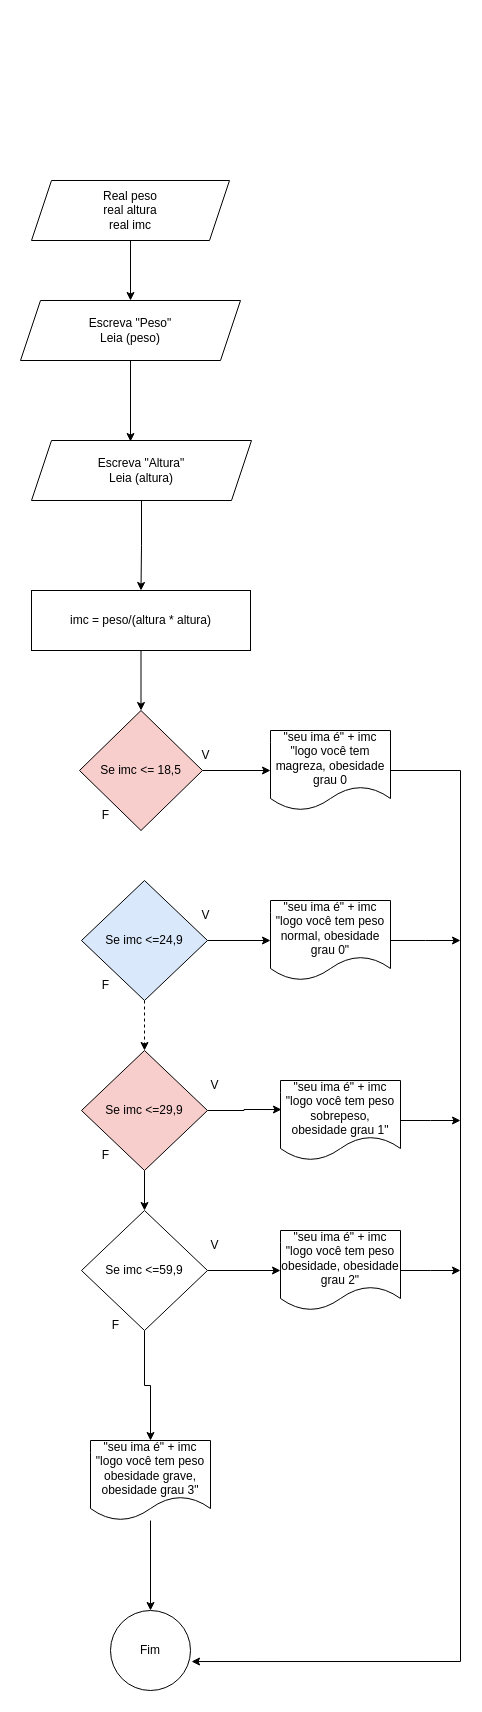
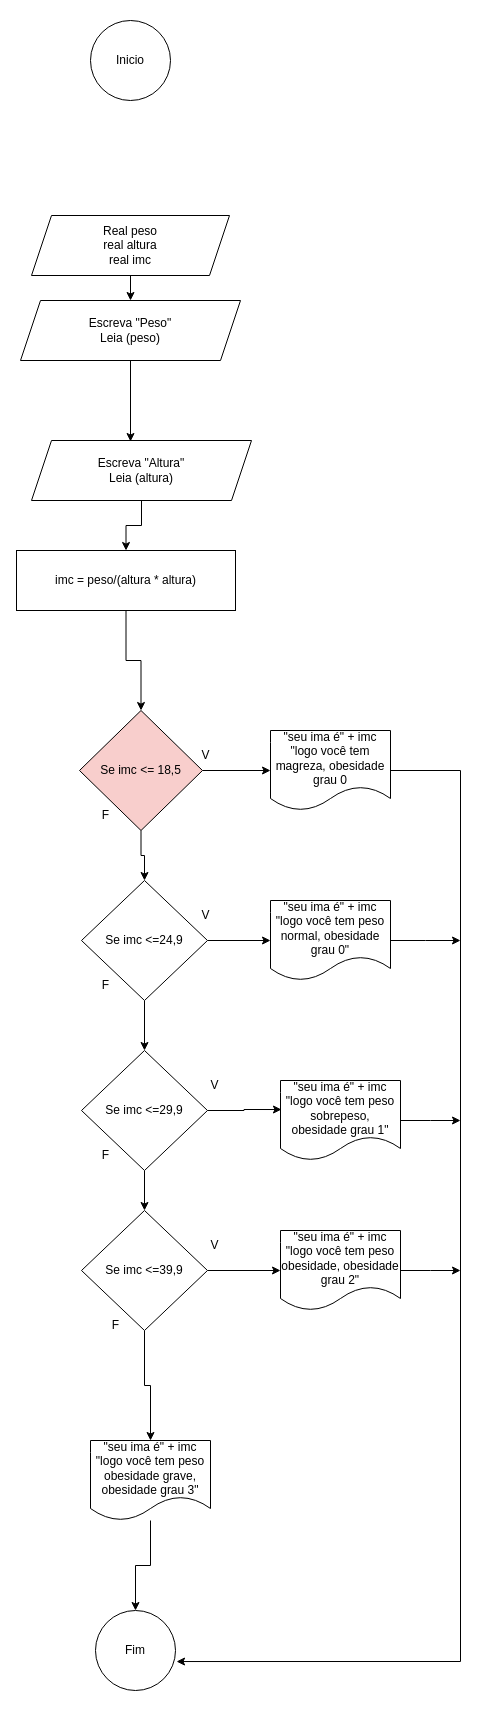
none -> (131, 61)
(131, 211) -> (131, 246)
(141, 621) -> (126, 581)
none -> (141, 854)
(145, 941) -> (145, 941)
(145, 1023) -> (145, 1023)
(145, 1111) -> (145, 1111)
(145, 1271) -> (145, 1271)
(151, 1651) -> (136, 1651)
